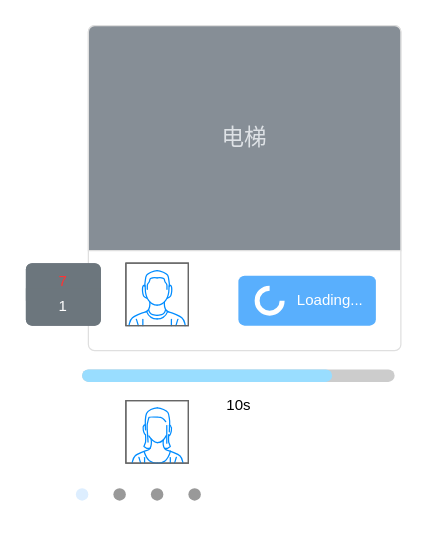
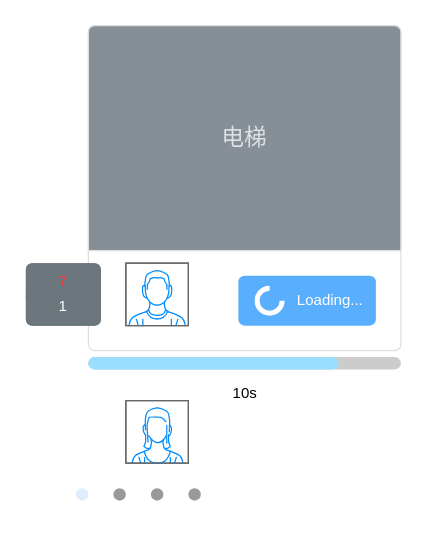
(238, 376) -> (244, 363)
